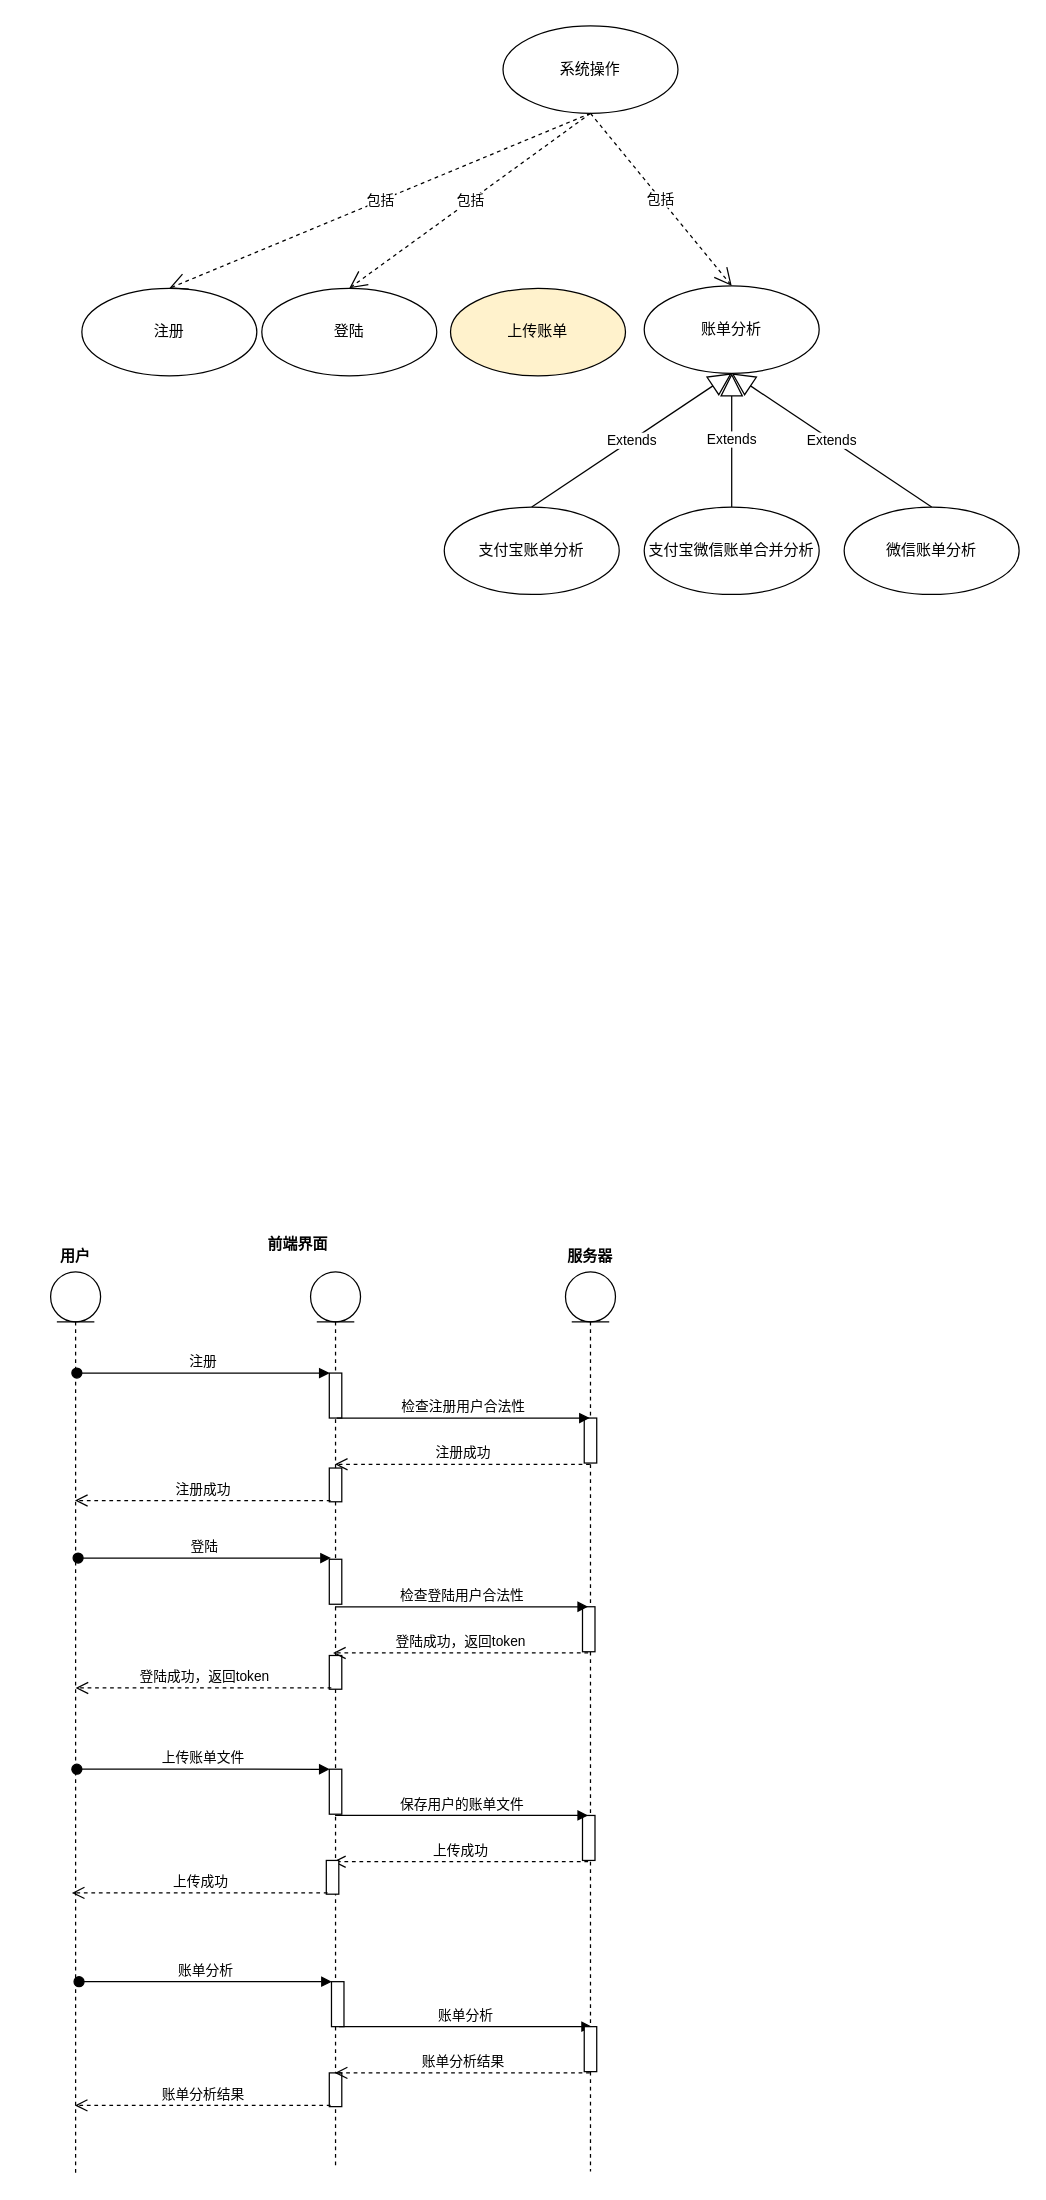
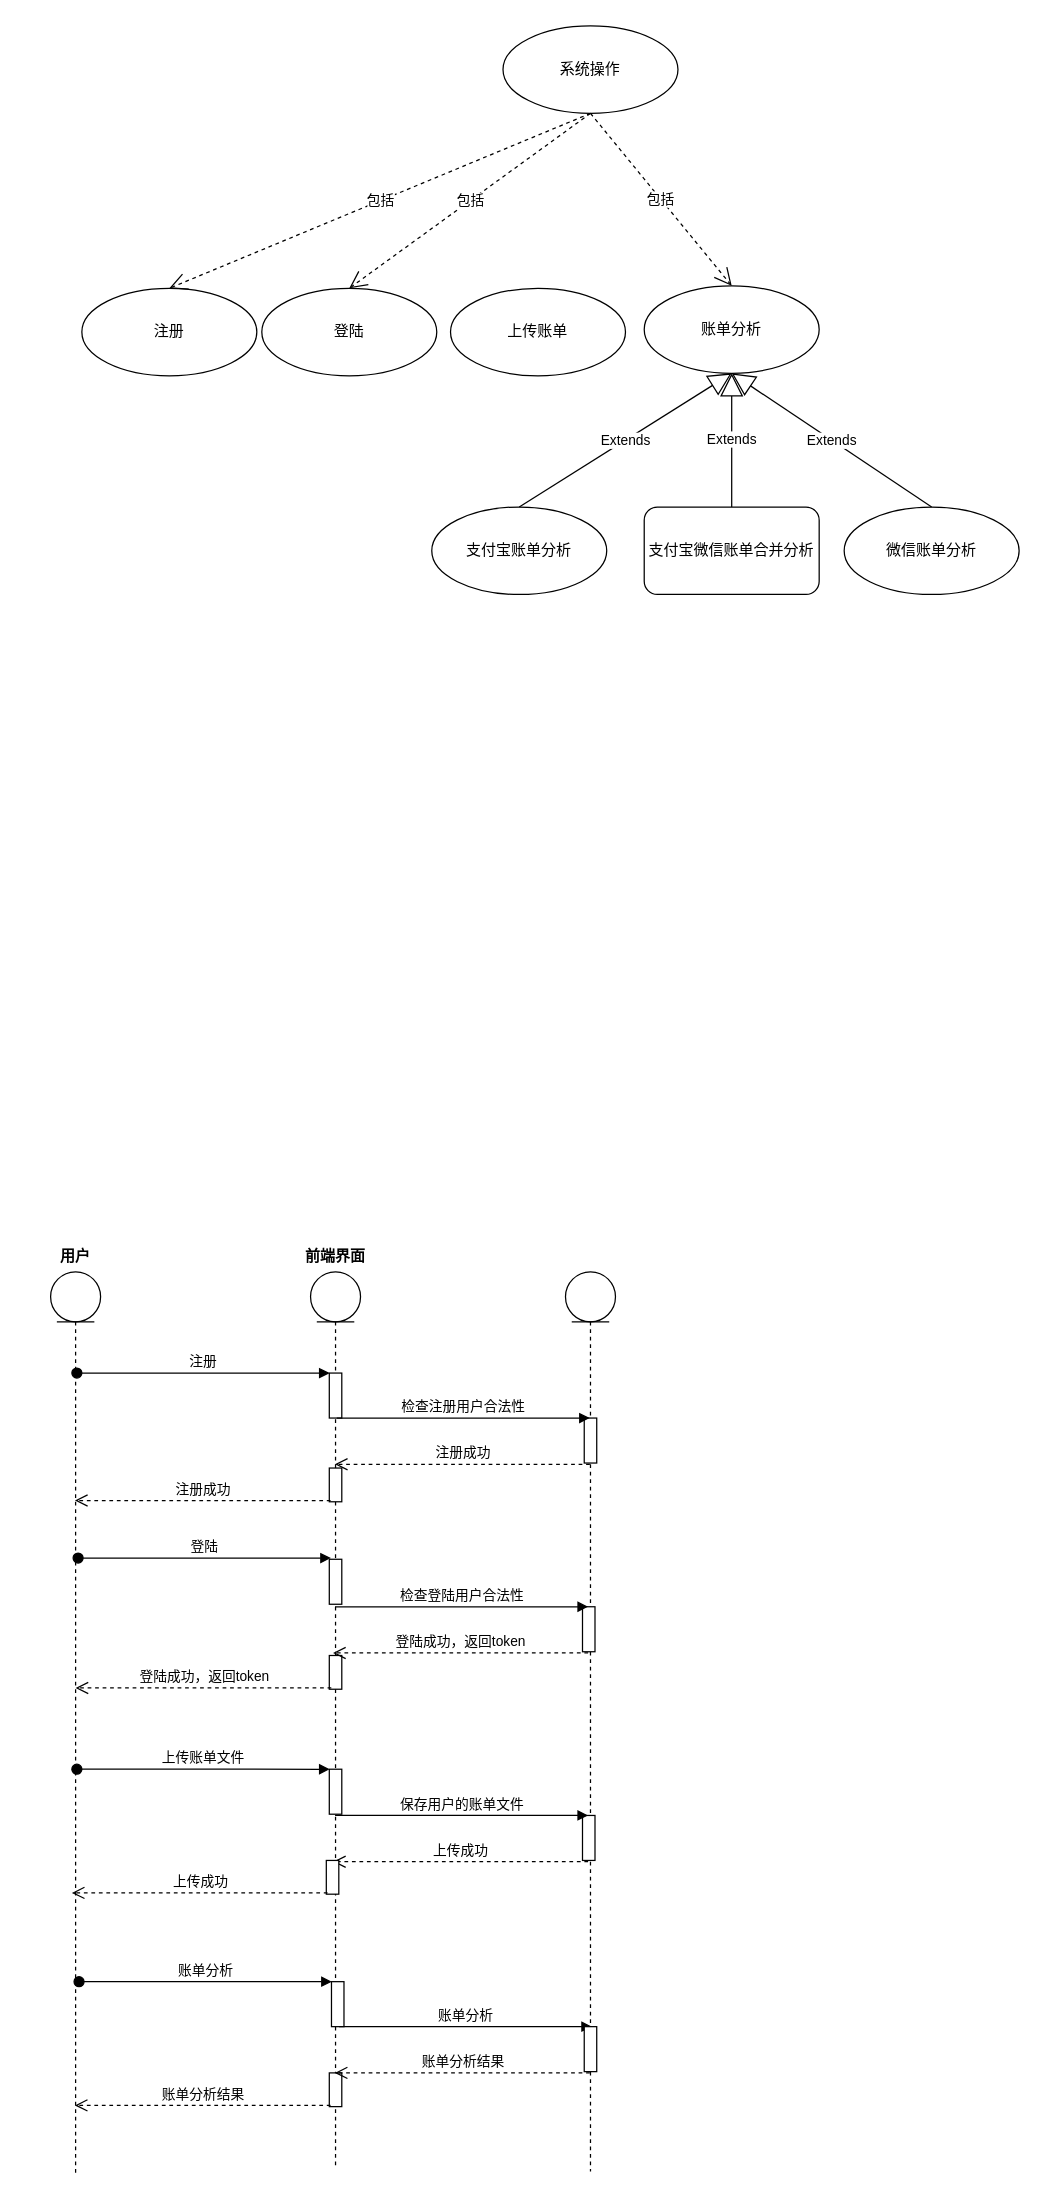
(538, 332) -> (538, 332)
(532, 551) -> (519, 551)
(732, 551) -> (732, 551)
(298, 1243) -> (336, 1256)
(591, 1256) -> none
